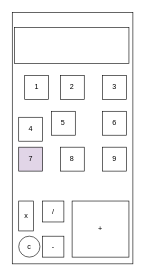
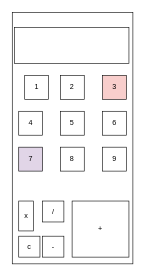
(115, 87) -> (115, 87)
(63, 123) -> (72, 123)
(31, 129) -> (31, 123)
(29, 247) -> (29, 247)
